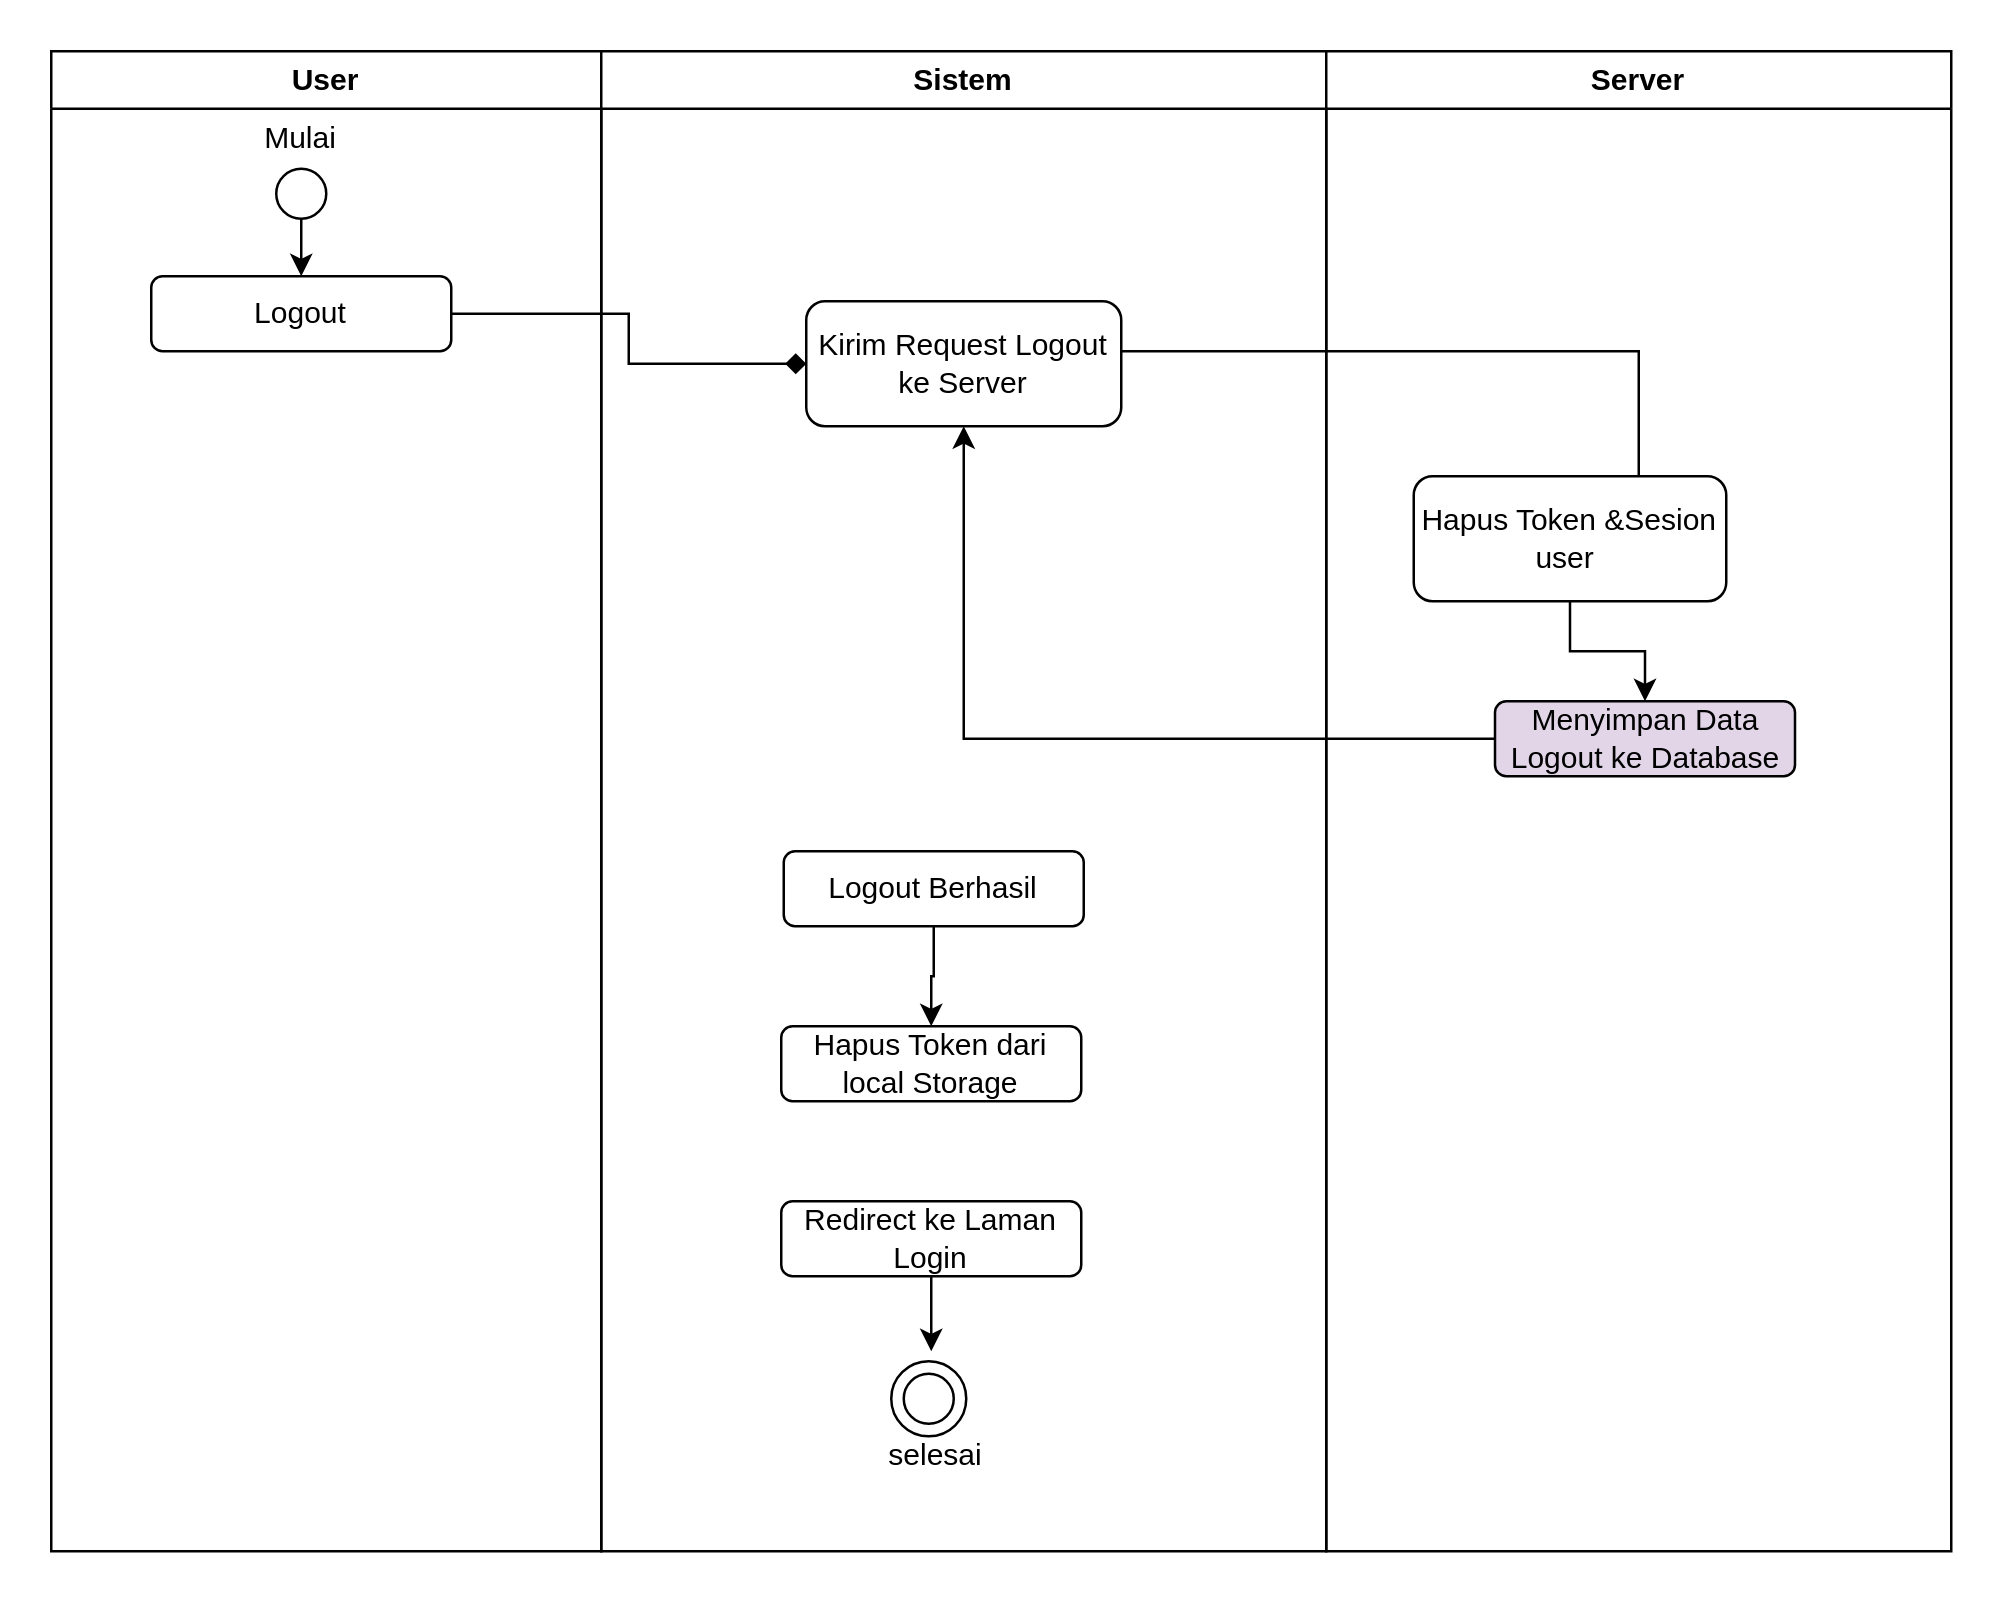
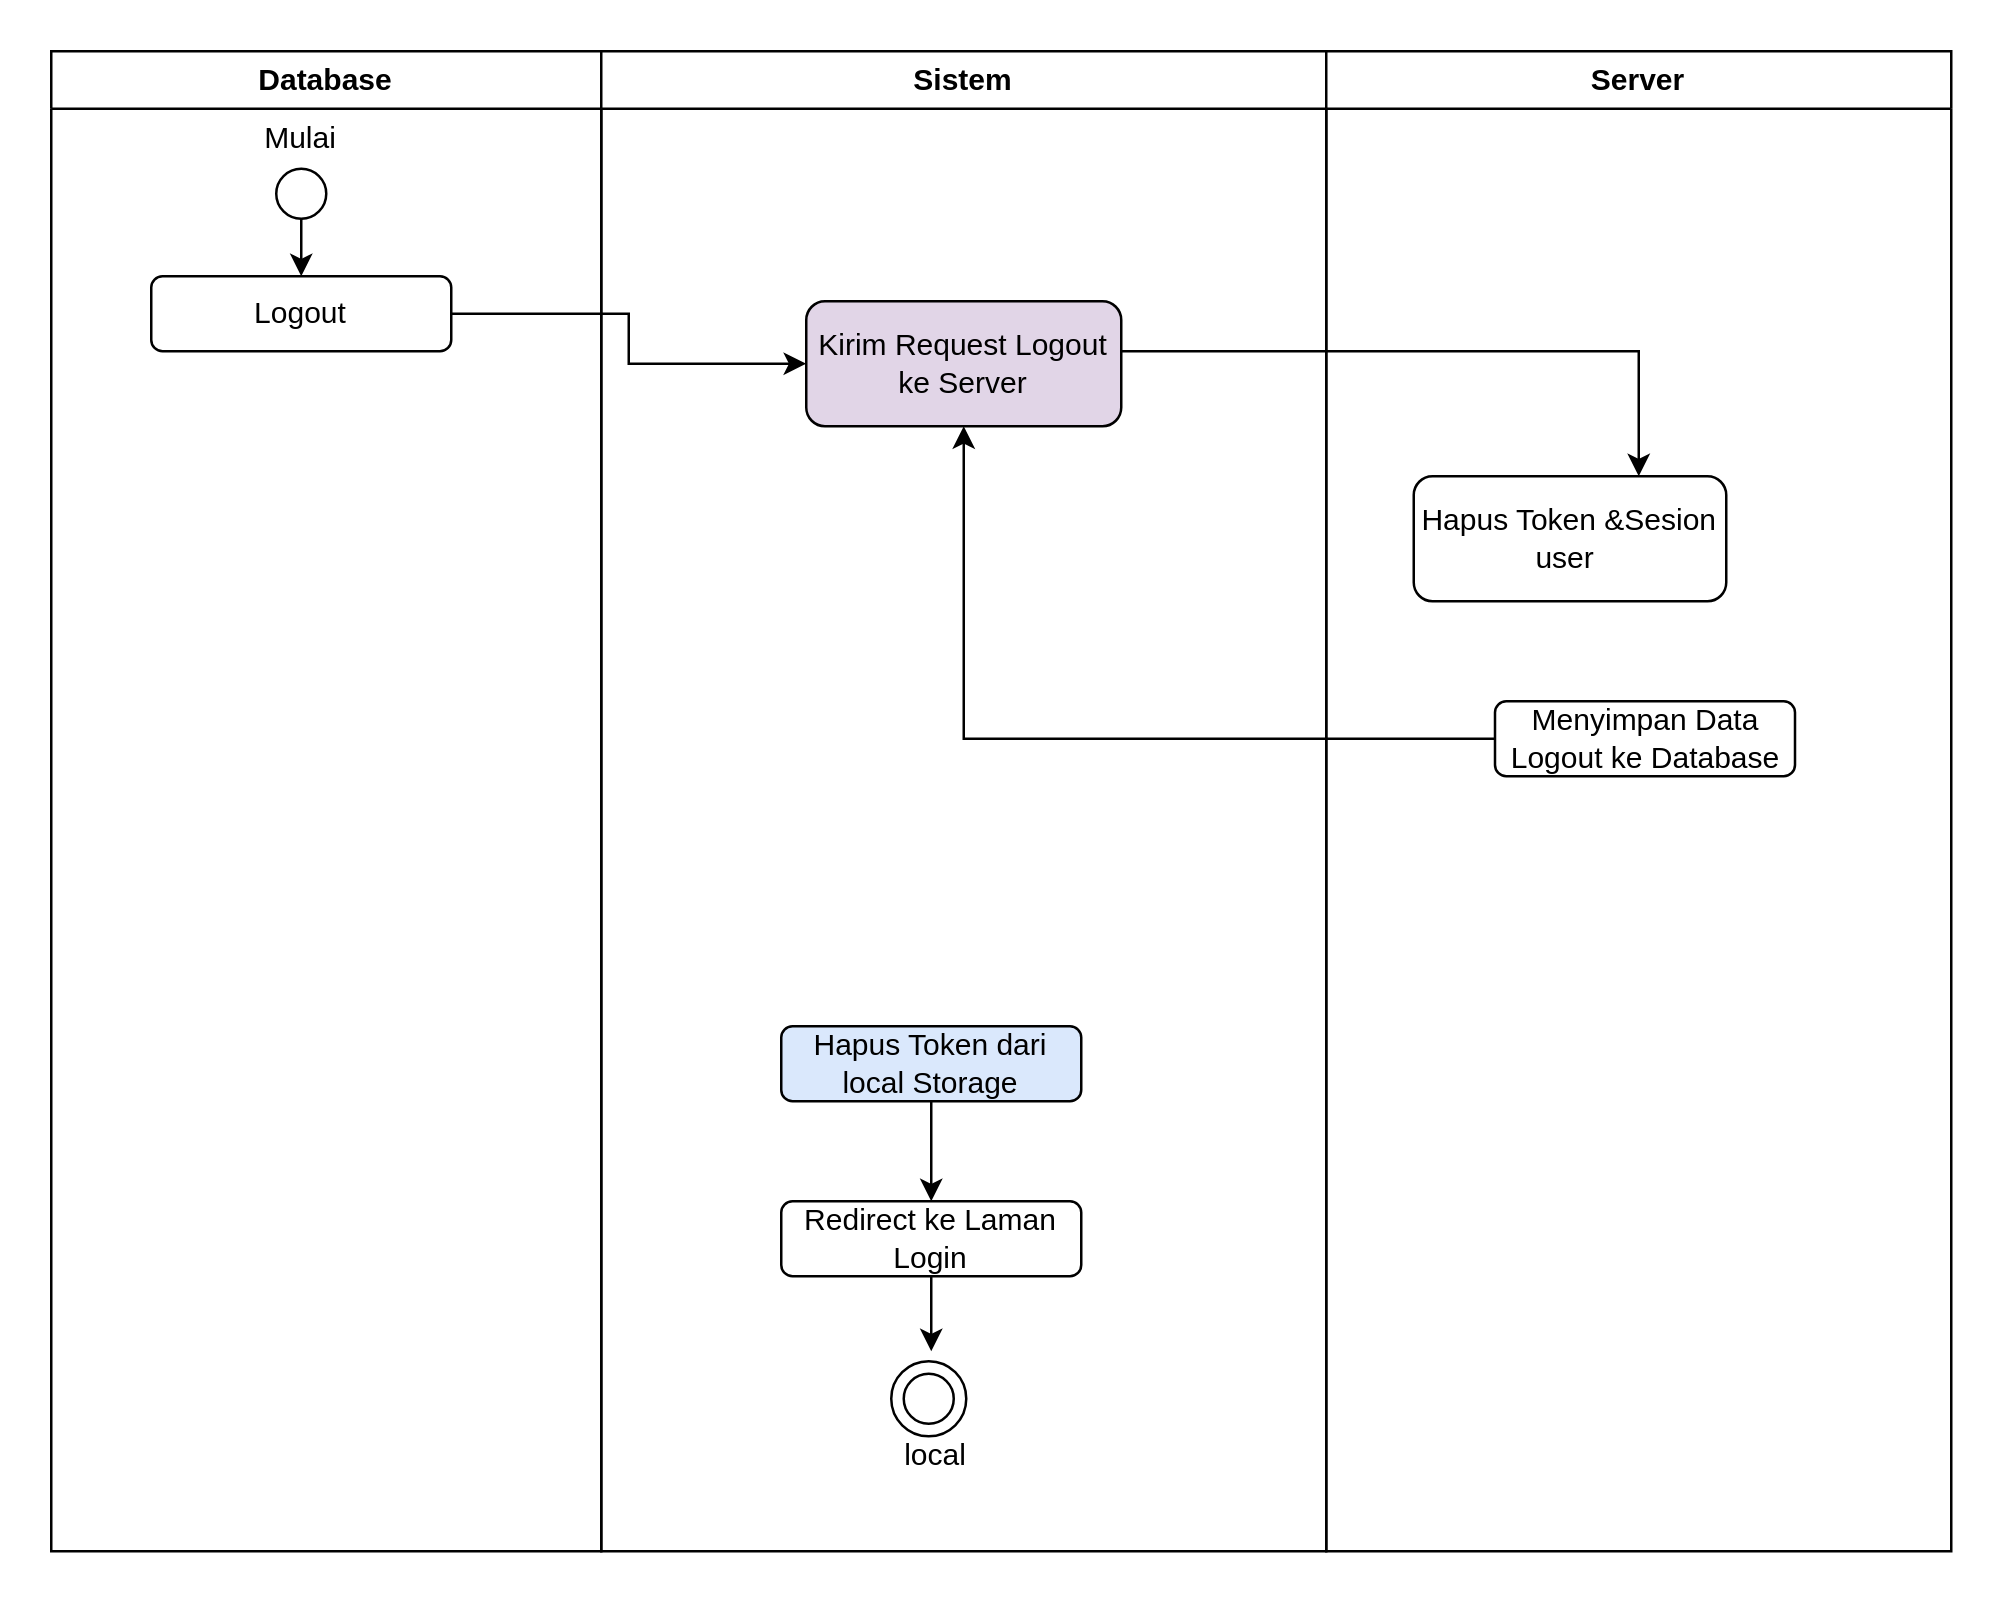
(326, 81) -> (326, 81)
(786, 364) -> (787, 364)
(964, 364) -> (964, 364)
(1639, 465) -> (1639, 458)
(1599, 651) -> none
(1645, 739) -> (1645, 739)
(934, 889) -> none
(934, 969) -> none
(931, 1064) -> (931, 1064)
none -> (931, 1143)
(936, 1456) -> (936, 1456)
